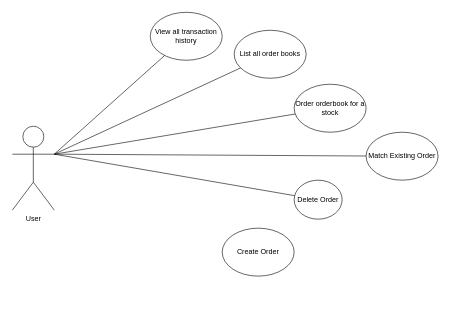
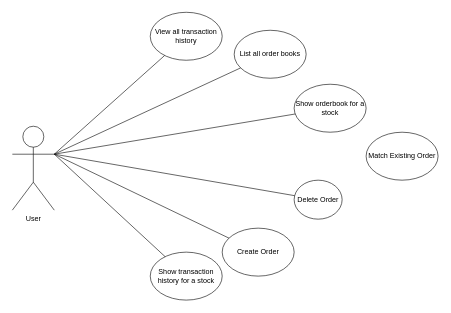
(330, 108) -> (330, 108)
(213, 155) -> (144, 197)
none -> (112, 207)
none -> (186, 276)
